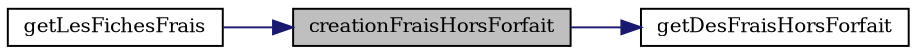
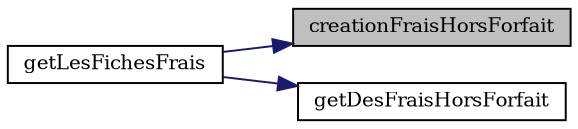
(596, 27) -> (250, 80)
